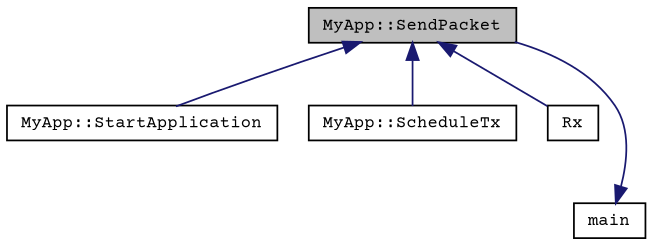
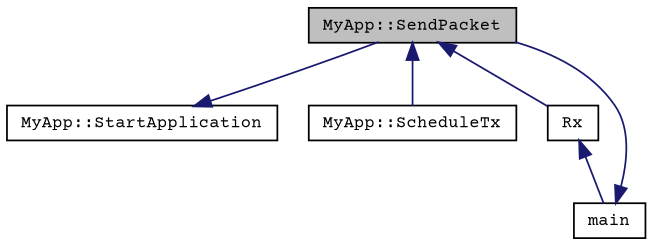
(260, 76) -> (295, 72)
none -> (595, 180)
